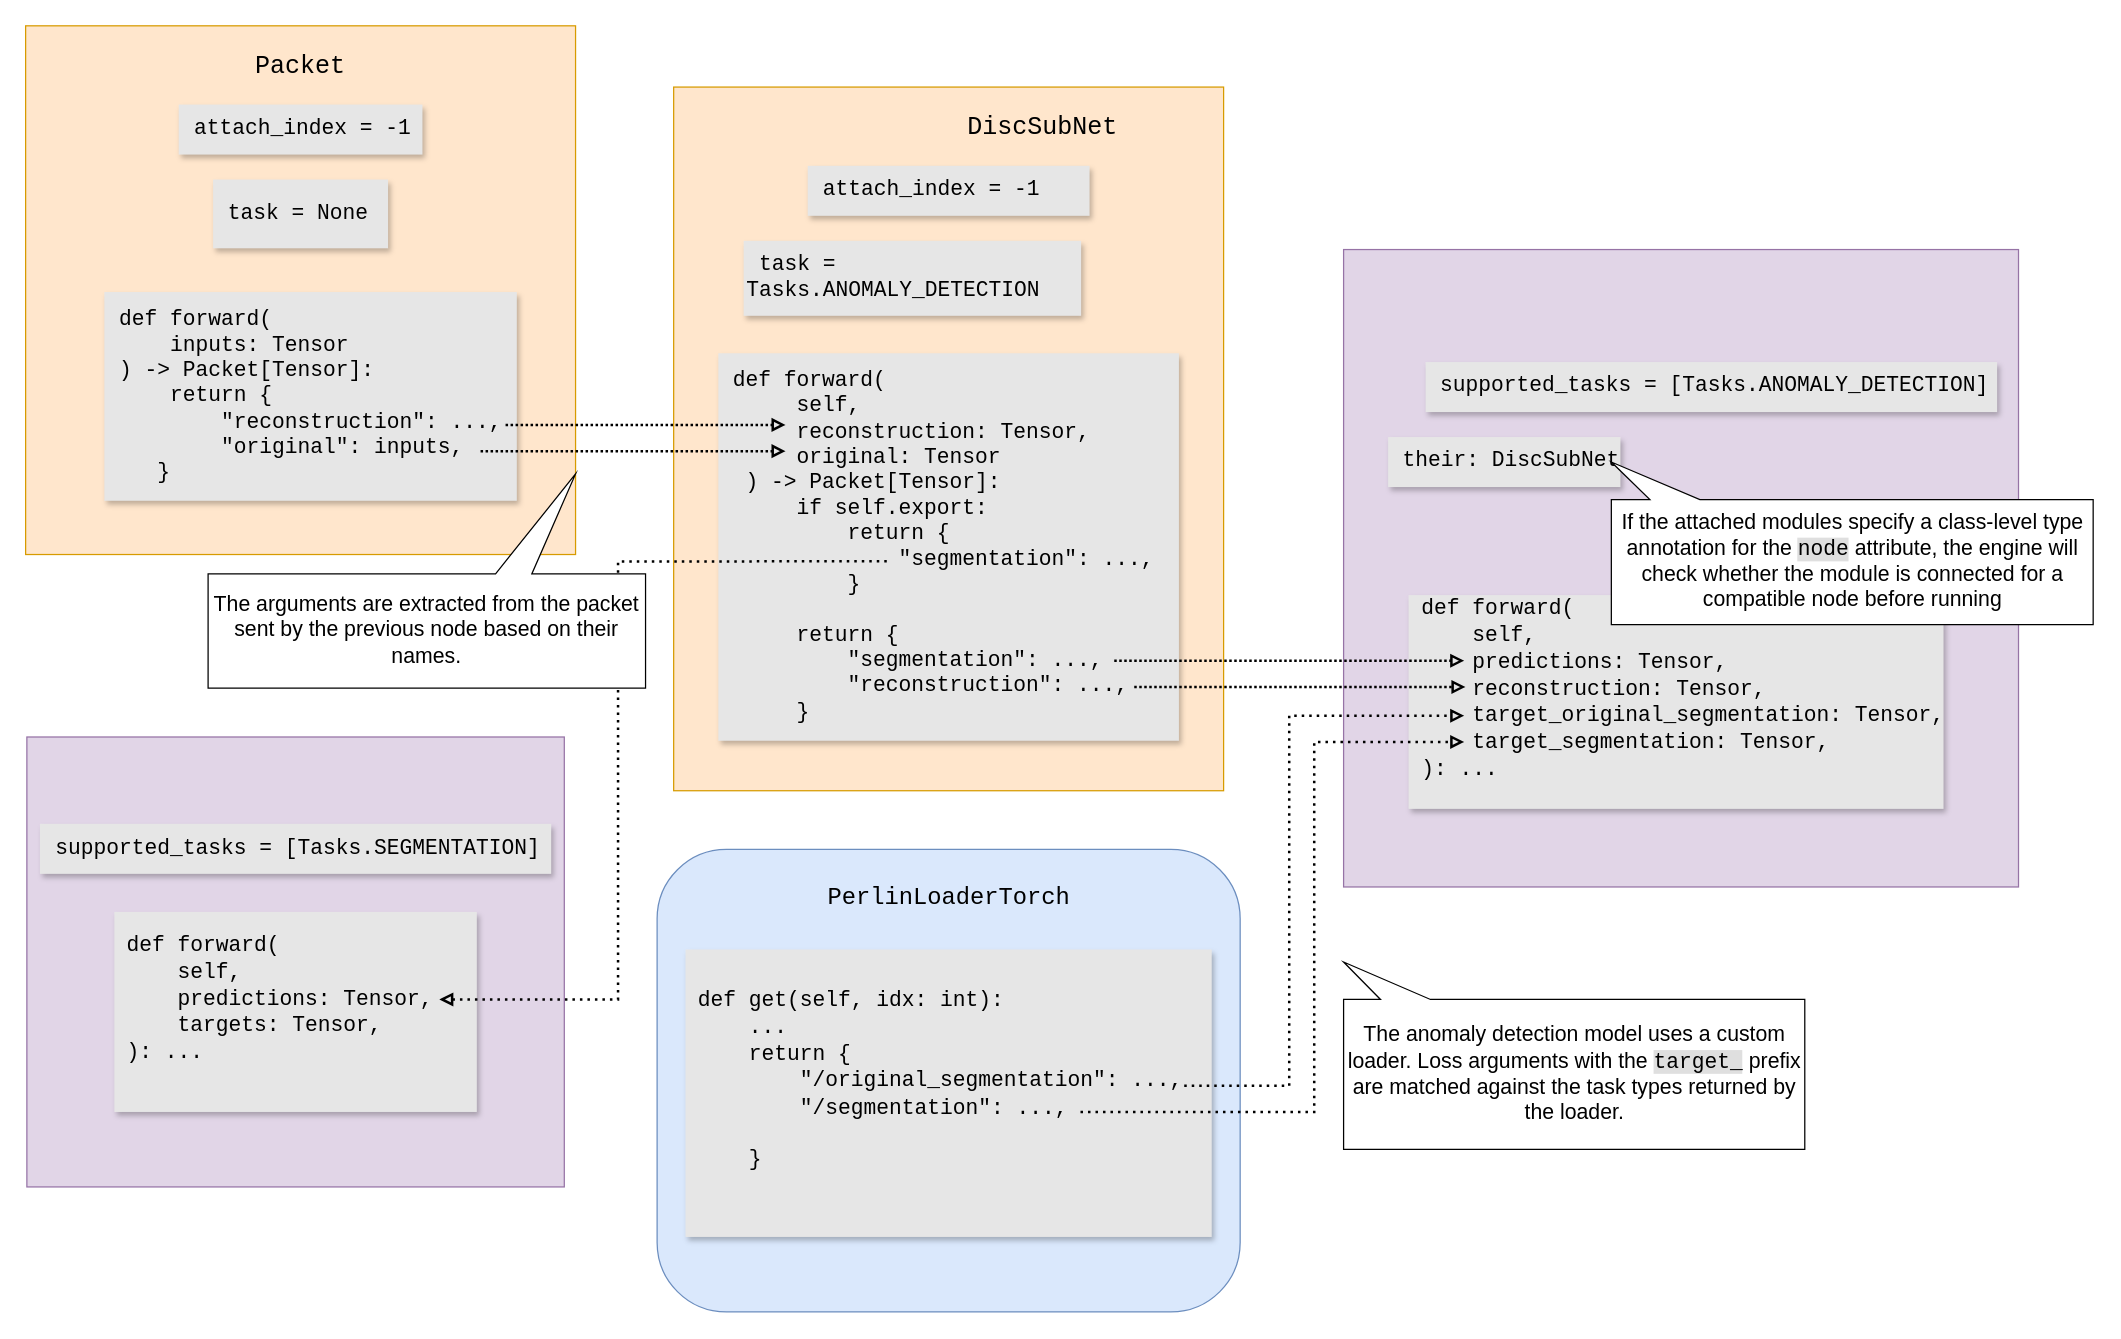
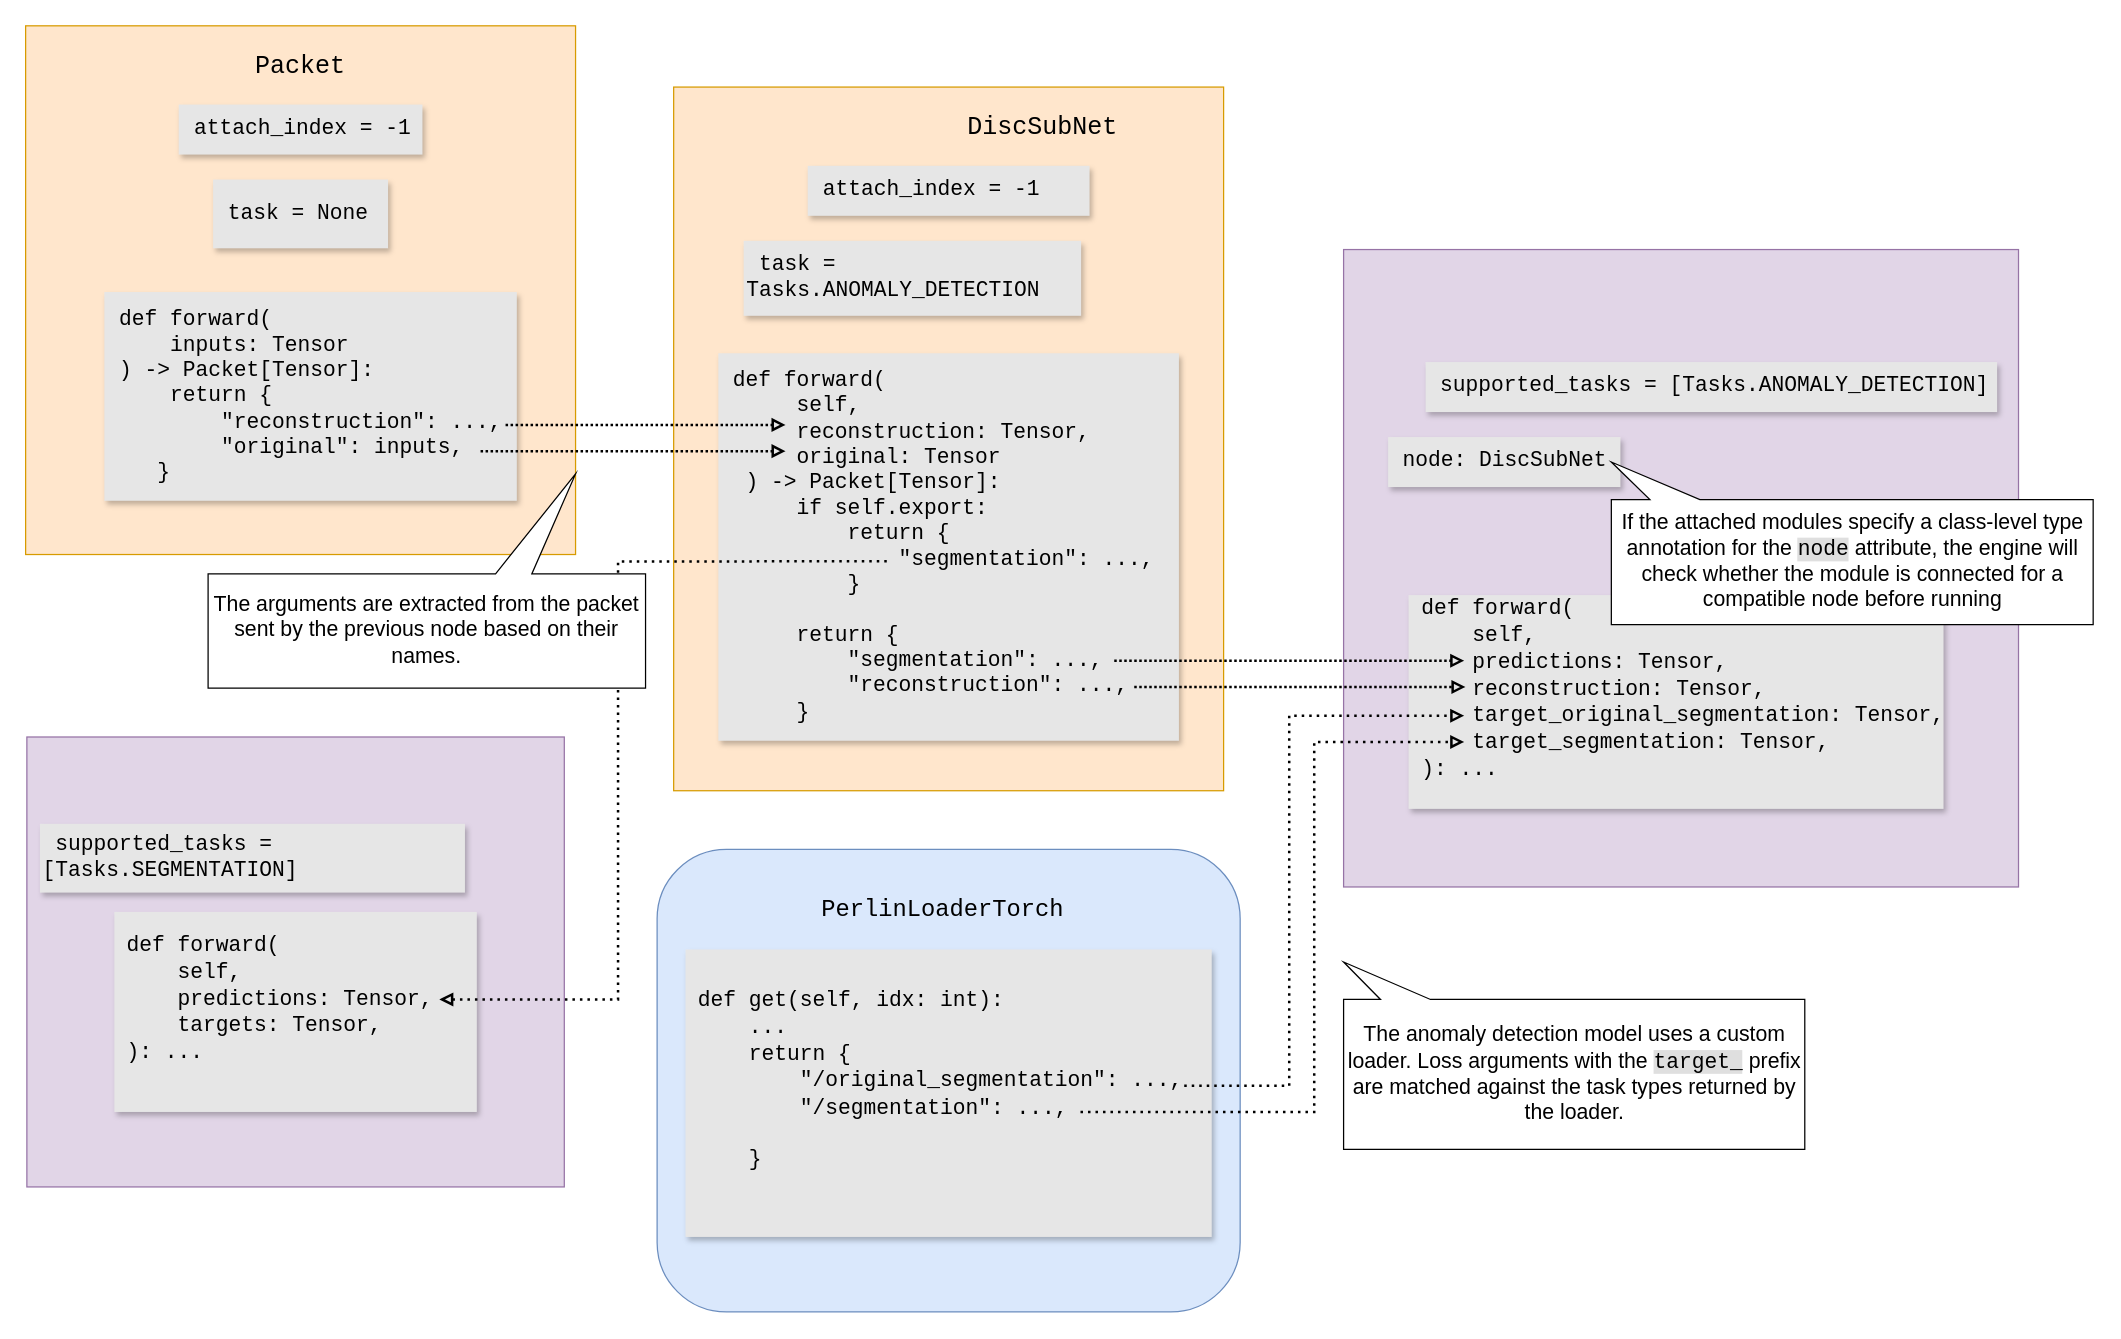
(1481, 462) -> (1478, 462)
(296, 849) -> (253, 858)
(949, 898) -> (943, 911)
